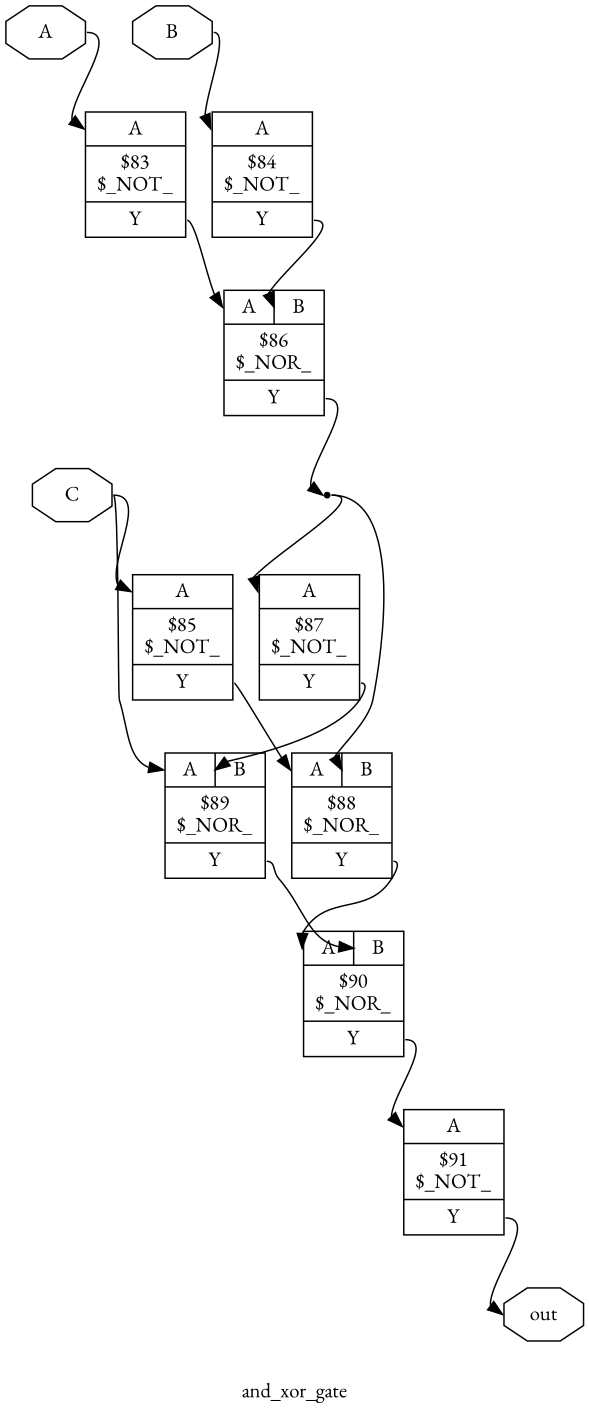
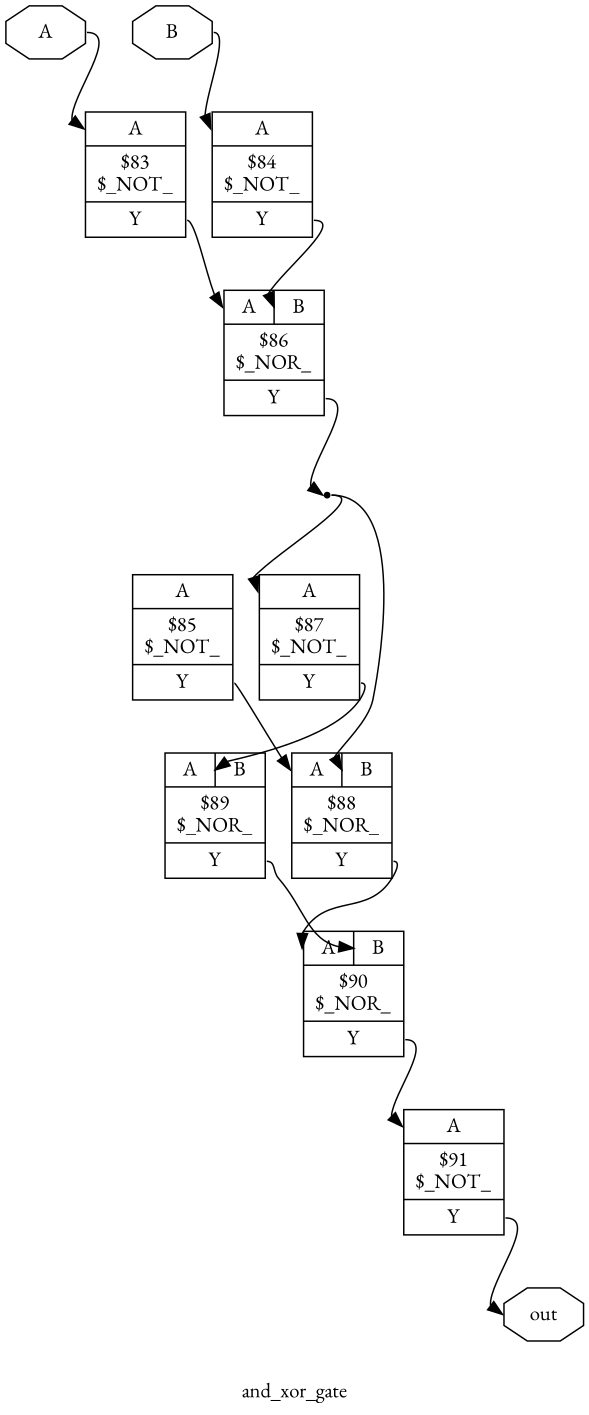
(72, 495) -> none
